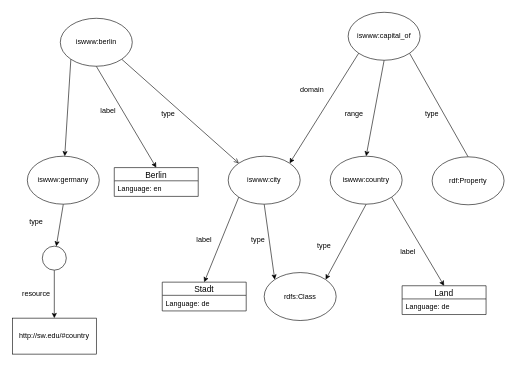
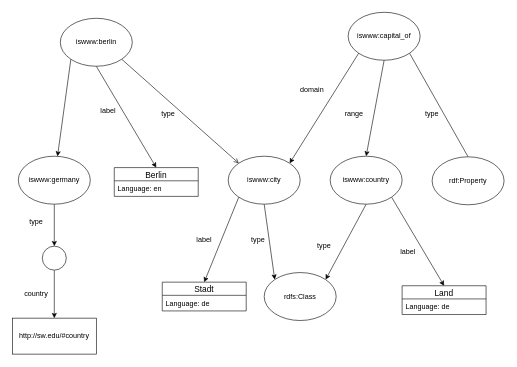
(63, 180) -> (54, 180)
(36, 294) -> (36, 294)
